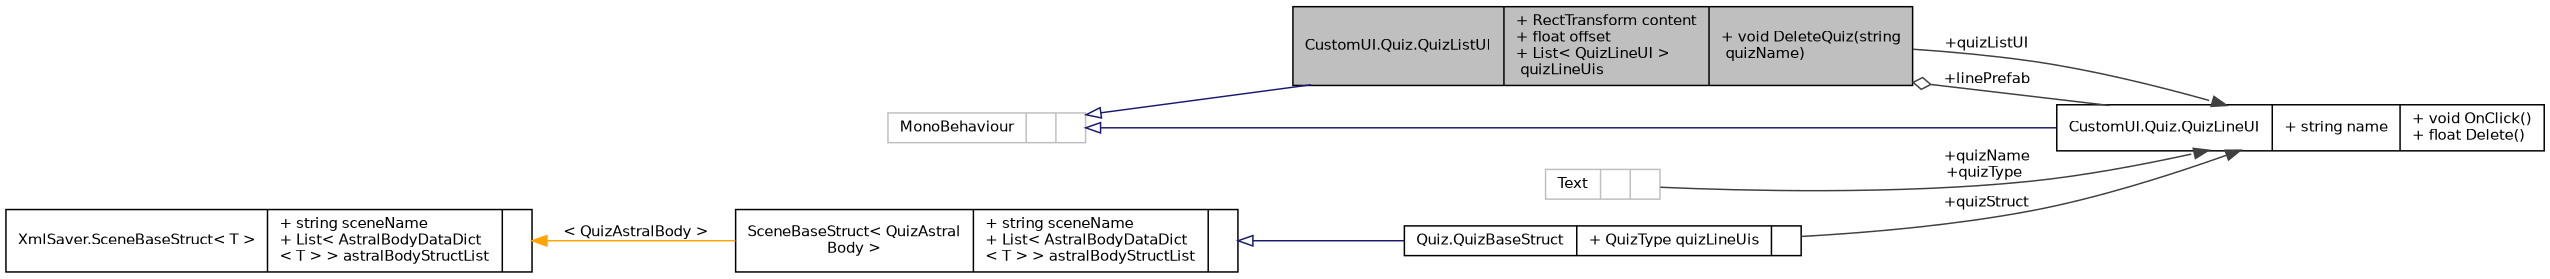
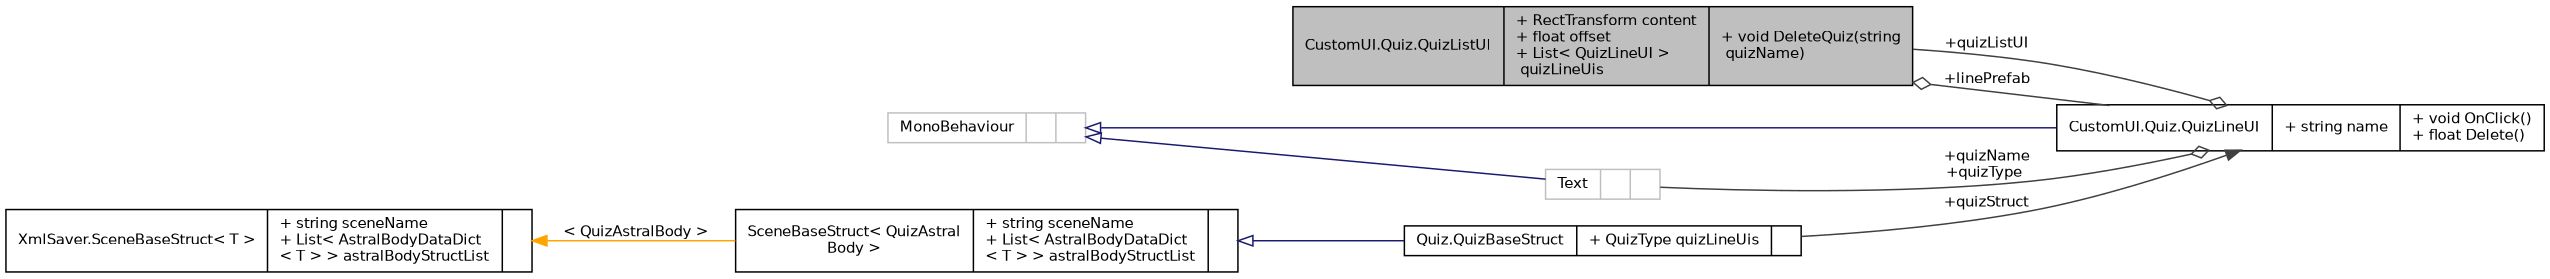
(2063, 66) -> (2063, 66)
(1206, 99) -> (1323, 159)
(1927, 188) -> (1927, 188)
